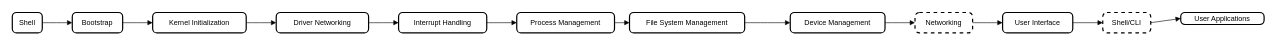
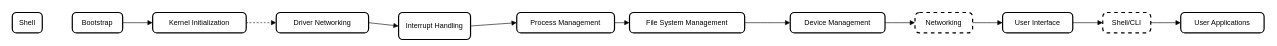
(1223, 18) -> (1223, 23)
(65, 23) -> none
(259, 23) -> (259, 23)
(443, 23) -> (435, 26)
